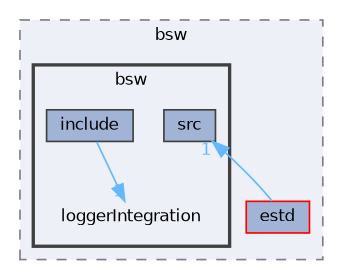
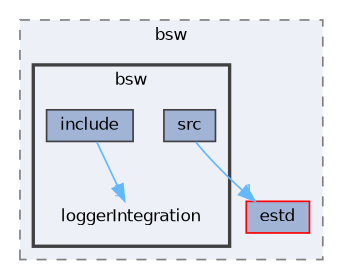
(249, 176) -> (218, 167)
